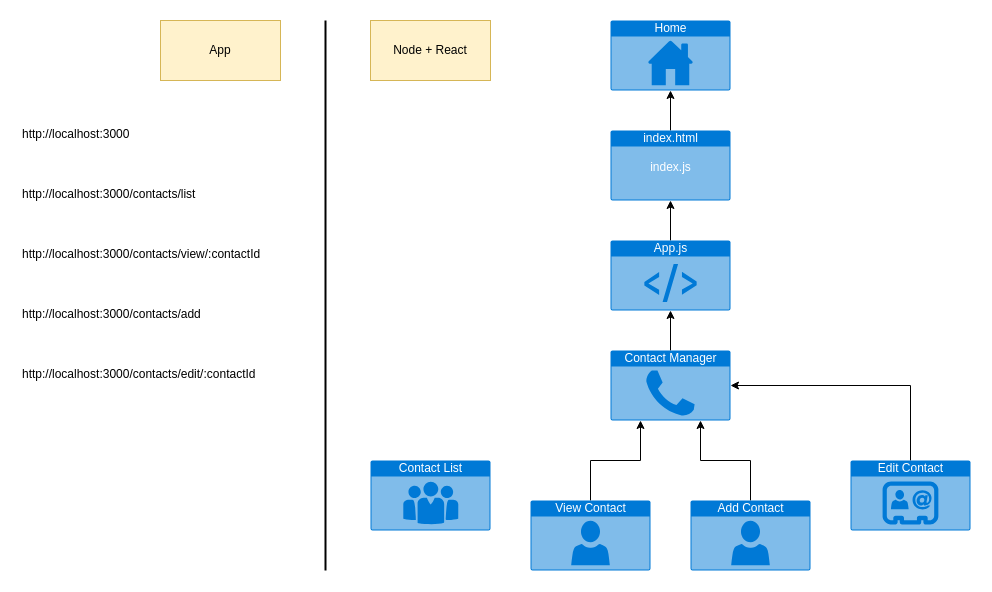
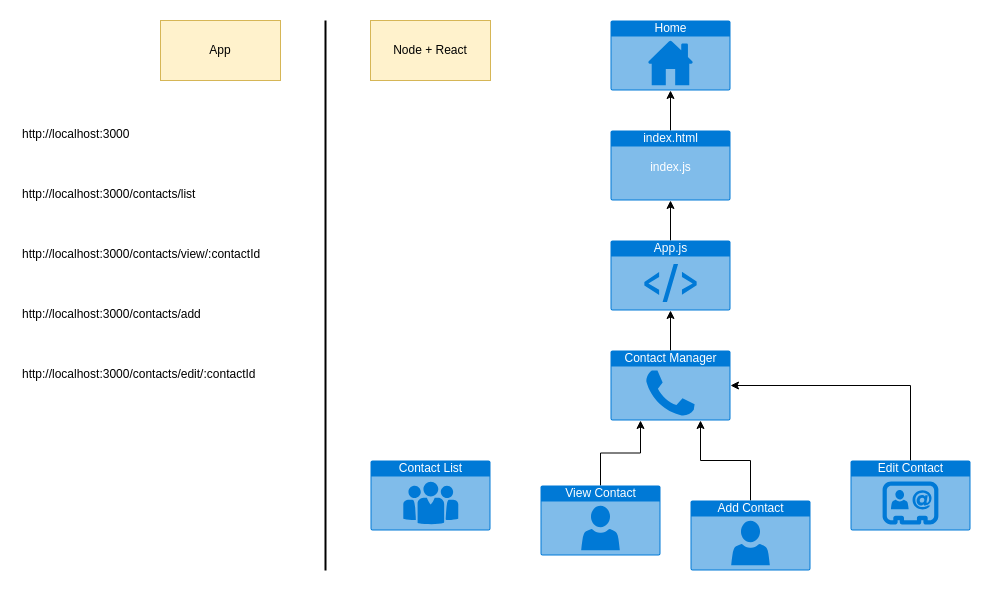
(591, 536) -> (601, 521)
